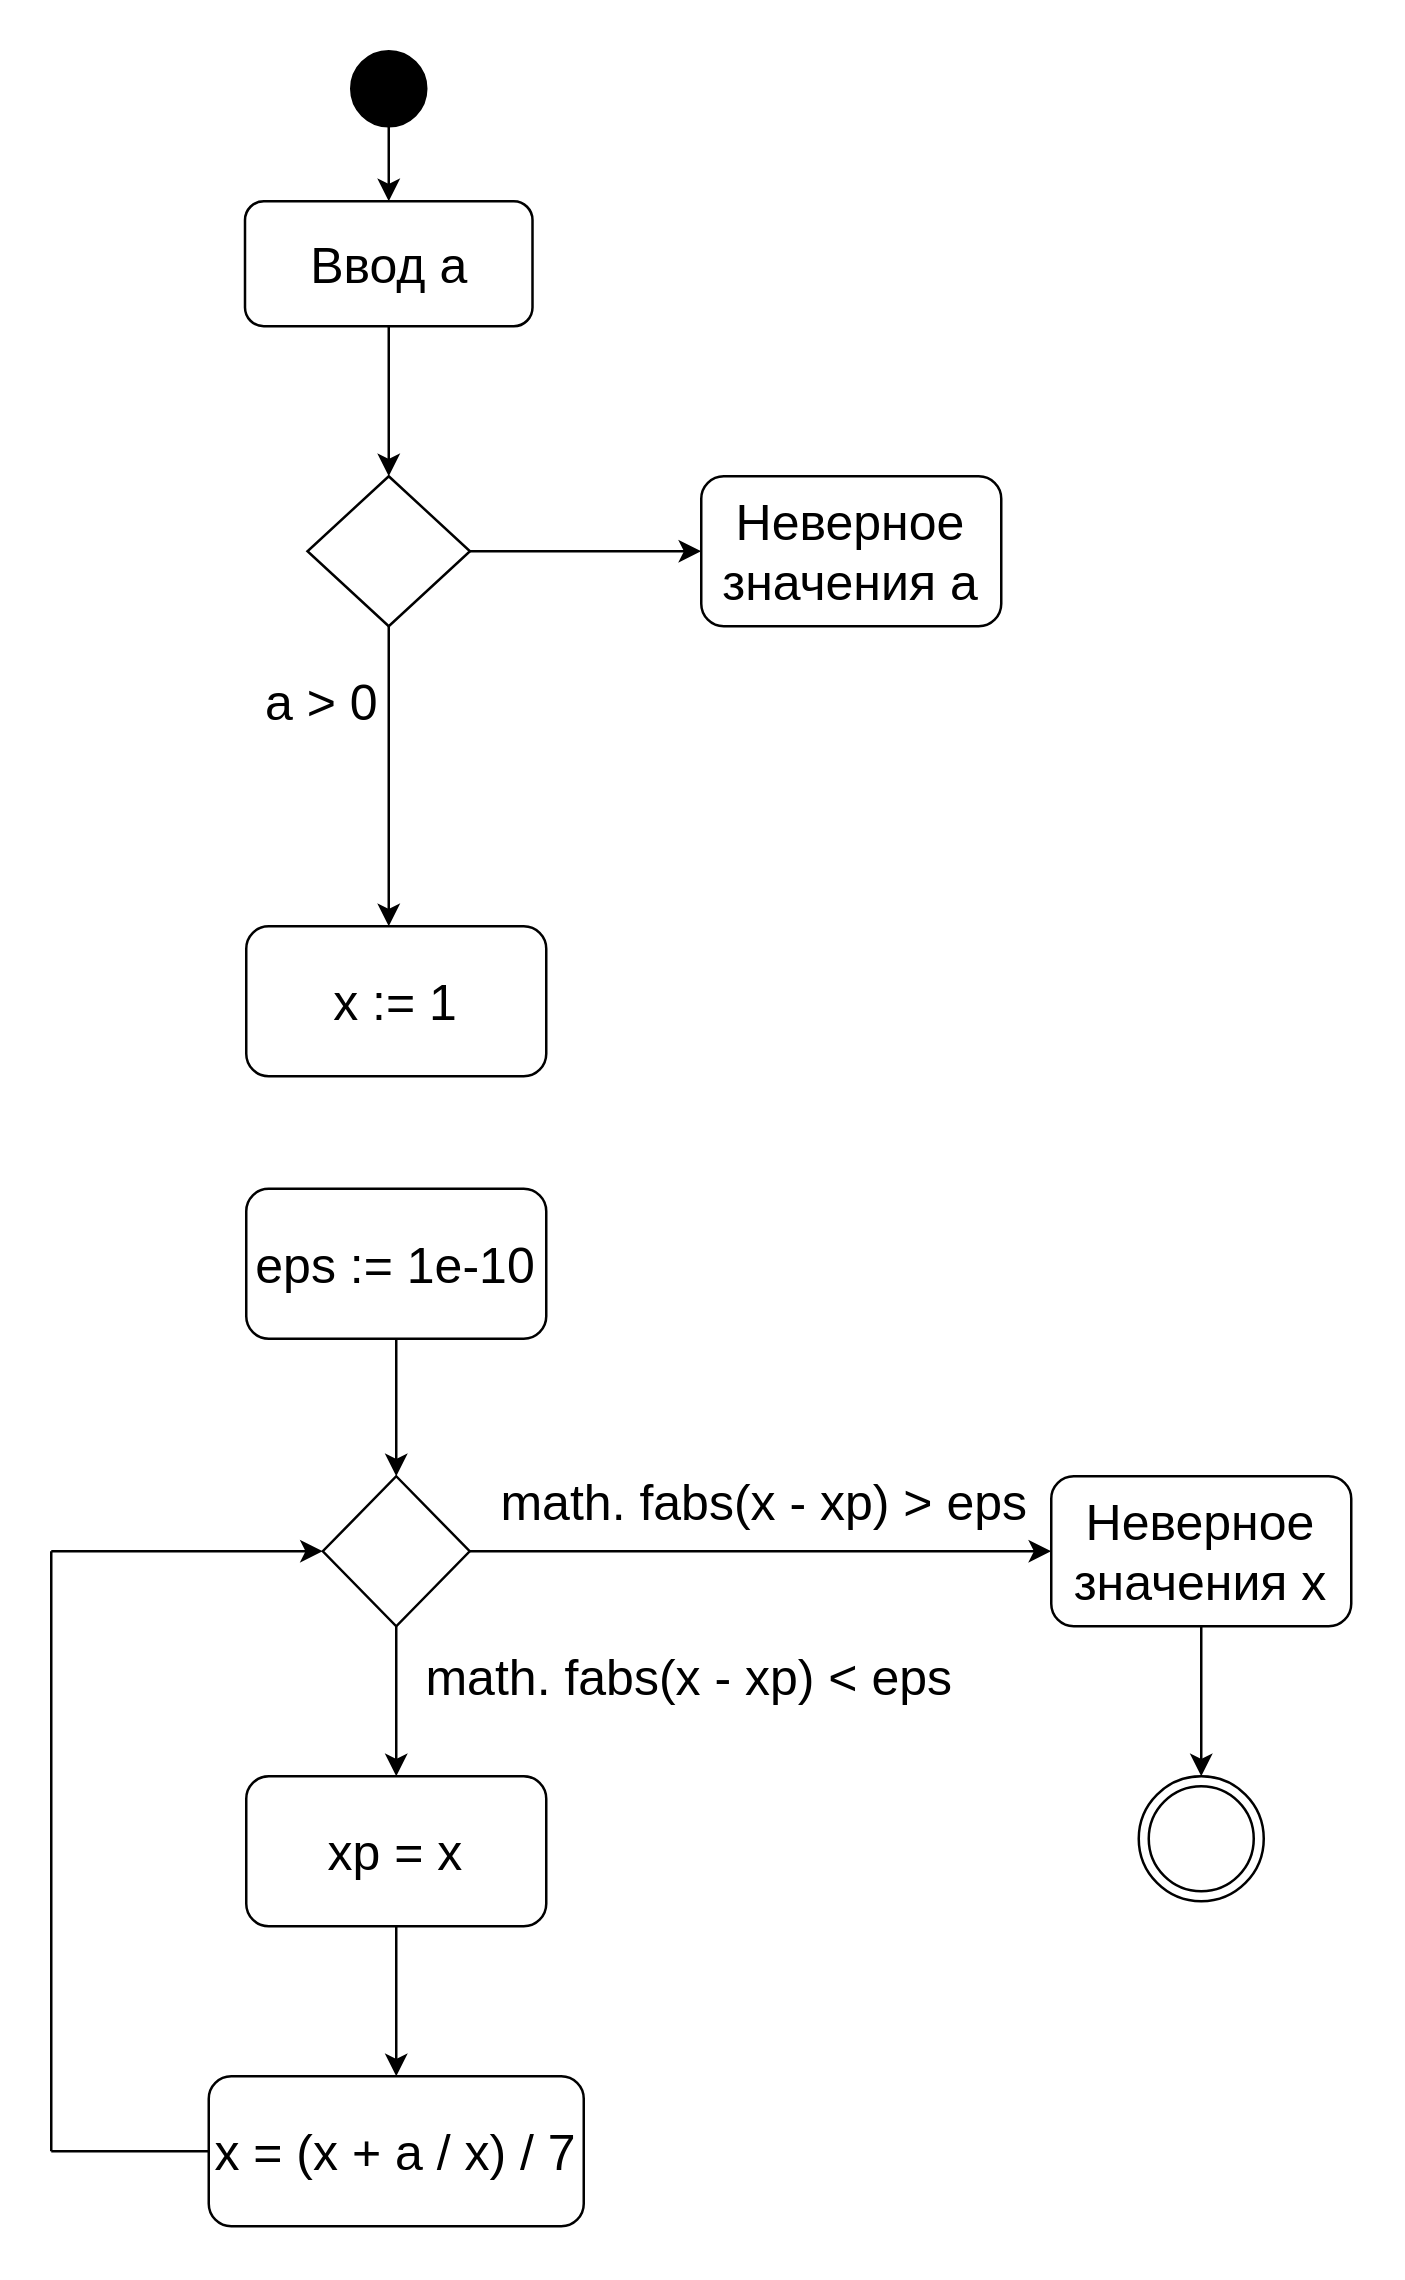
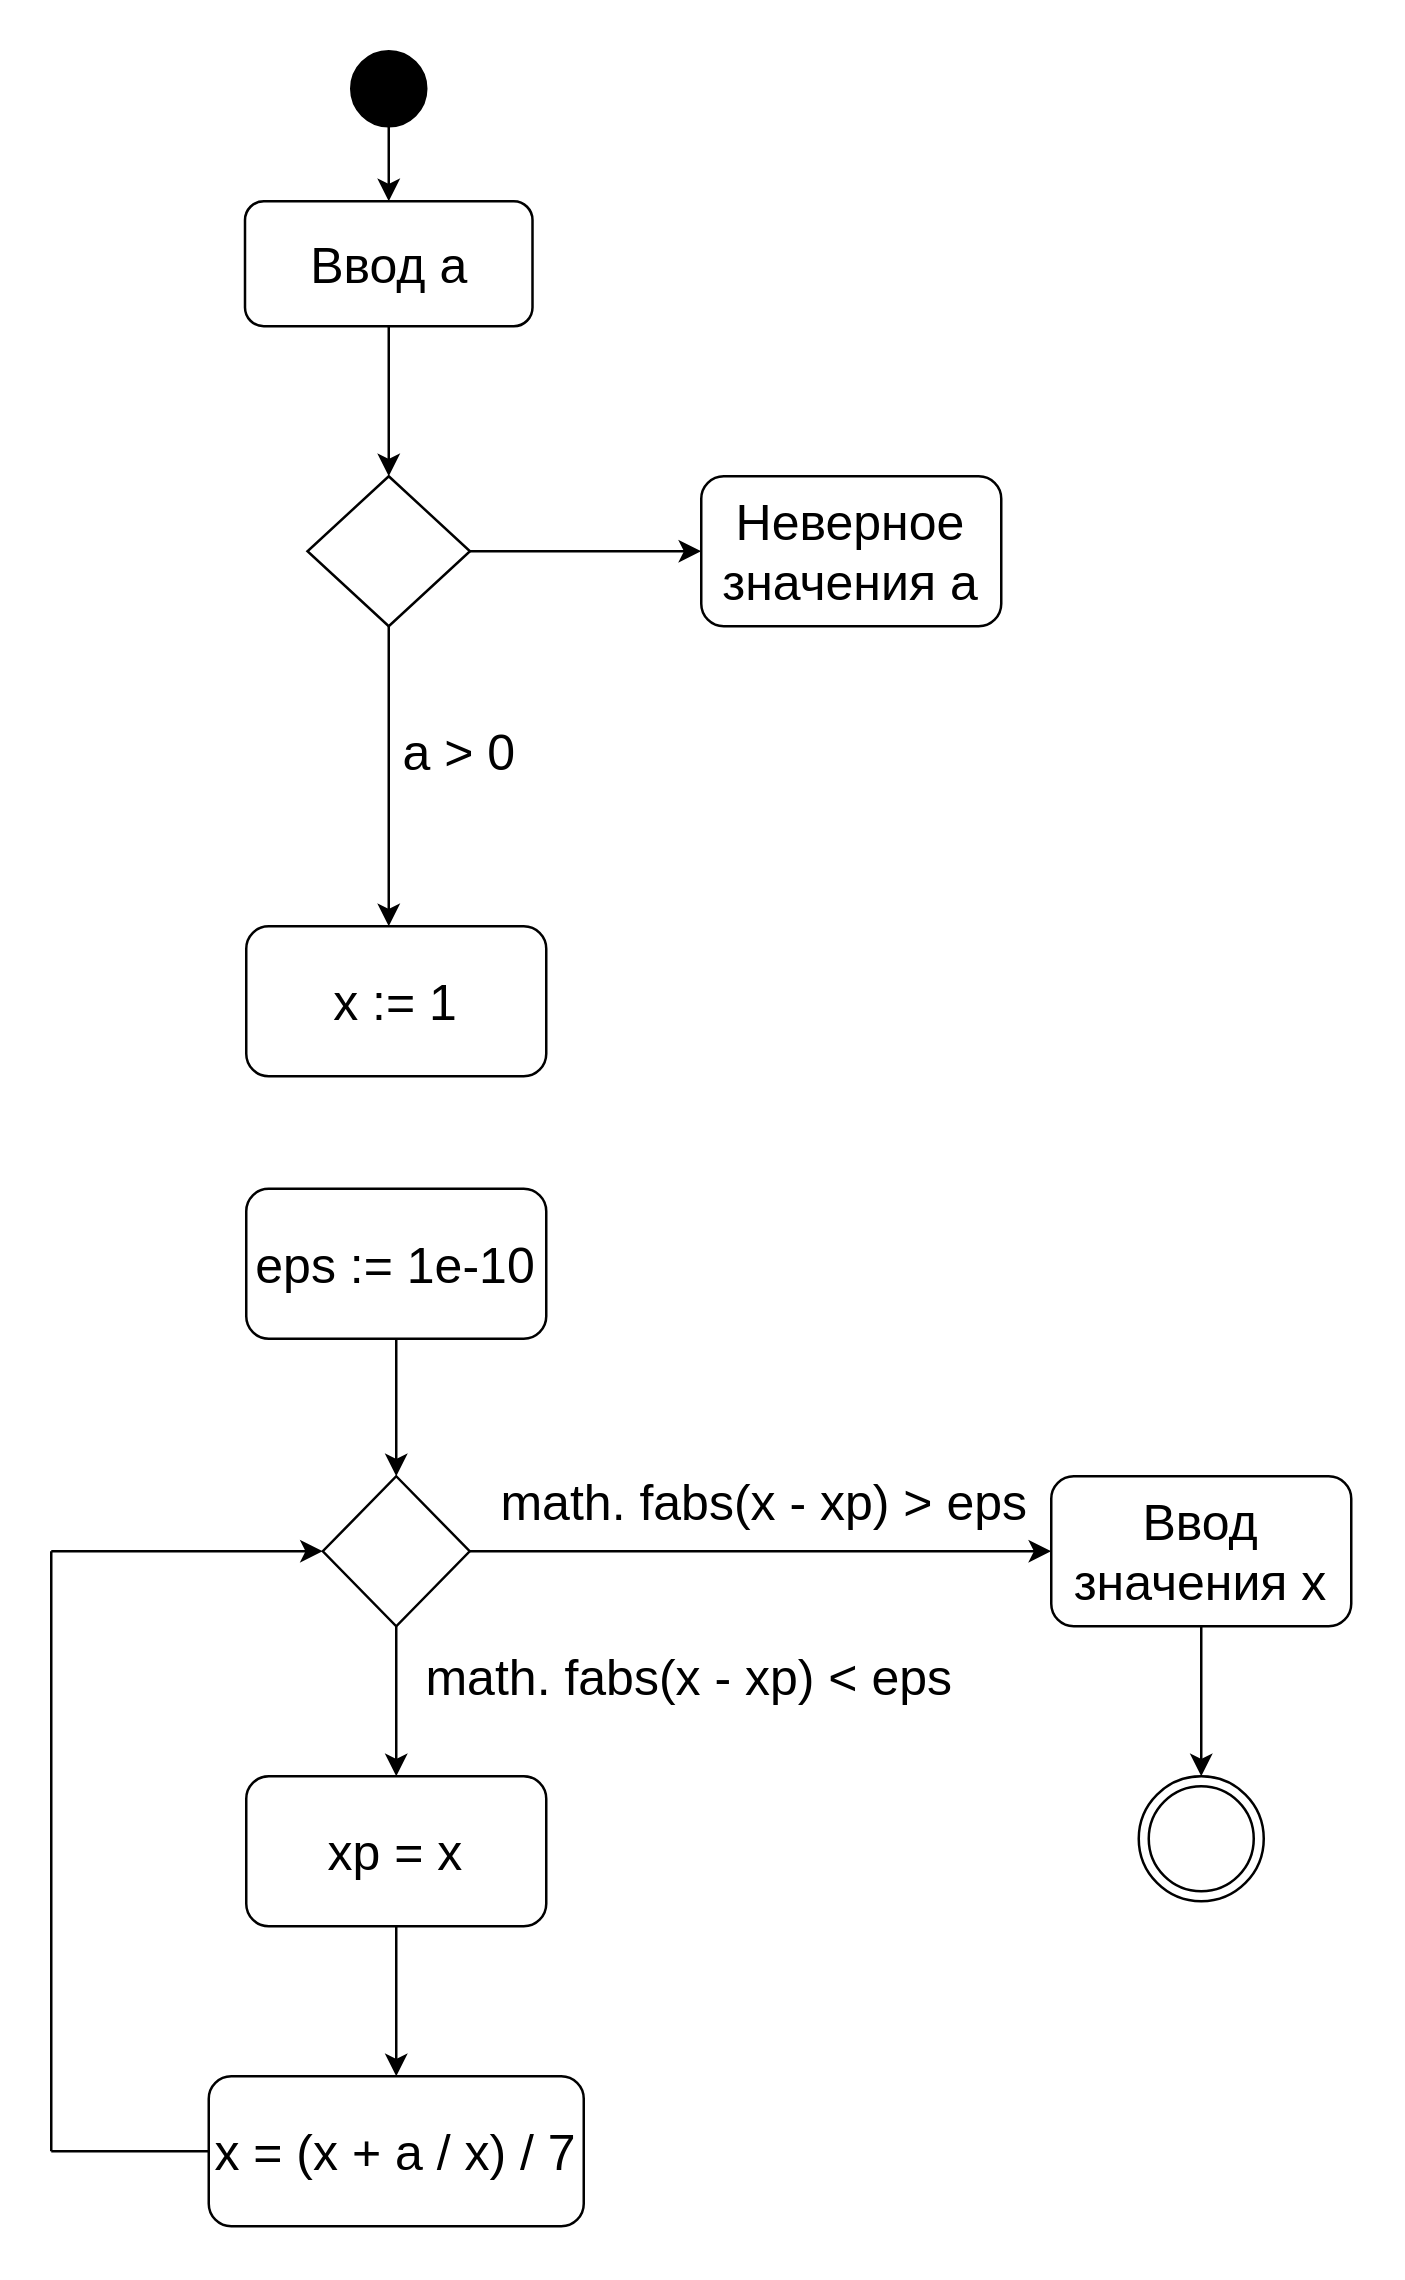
(321, 701) -> (459, 751)
(1201, 1551) -> (1201, 1551)
